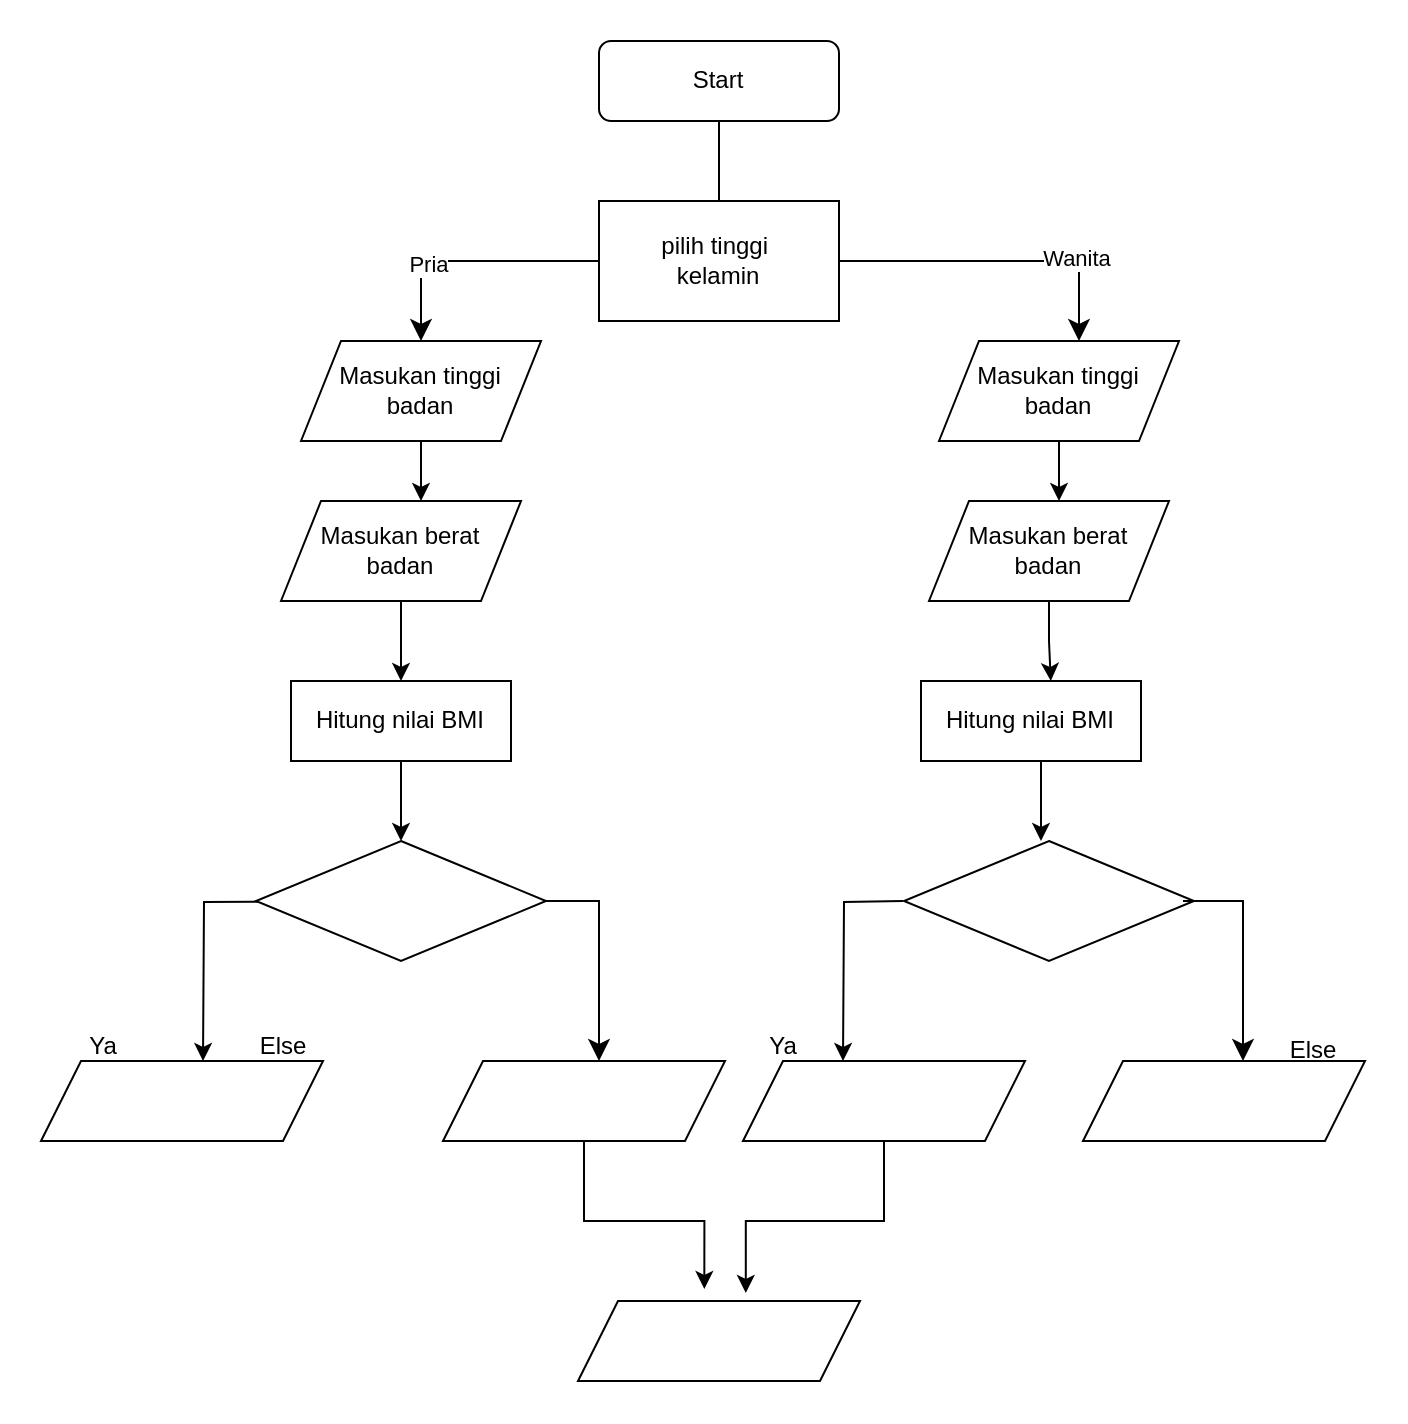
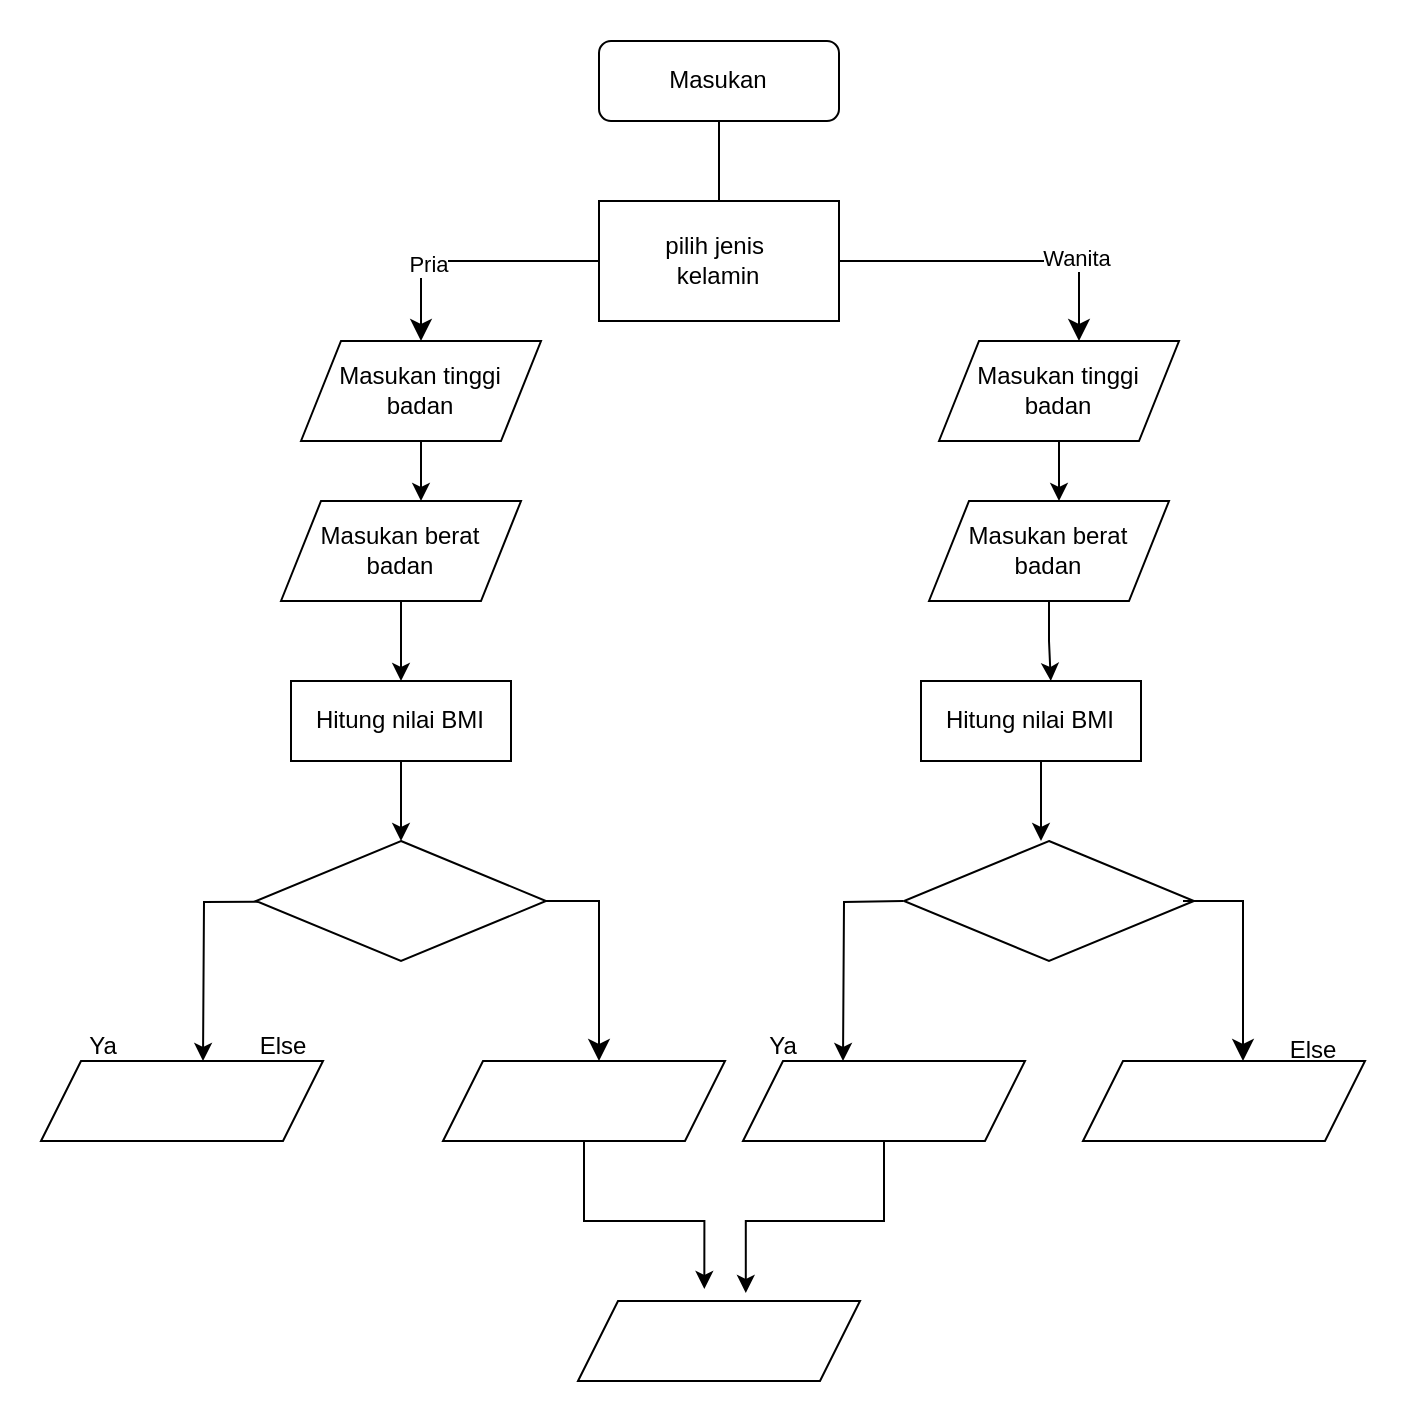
(719, 81) -> (719, 81)
(719, 261) -> (719, 261)
